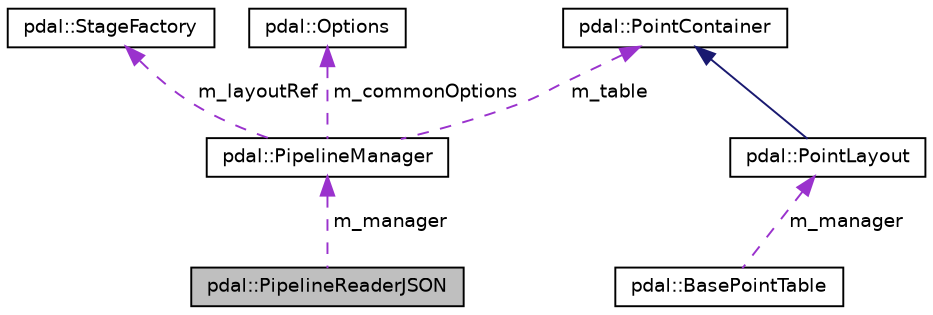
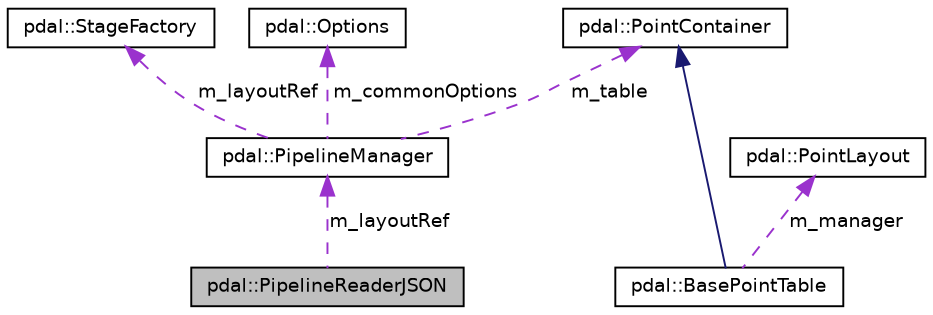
(759, 99) -> (704, 167)
(387, 222) -> (387, 222)
